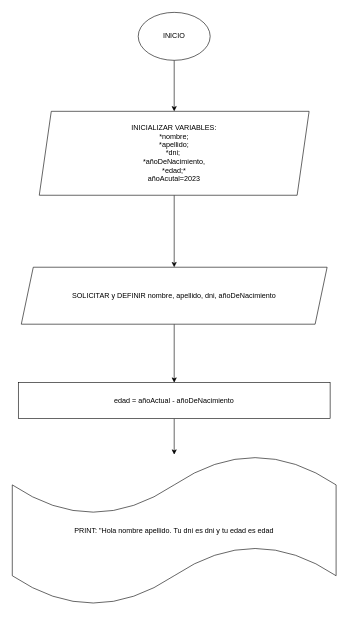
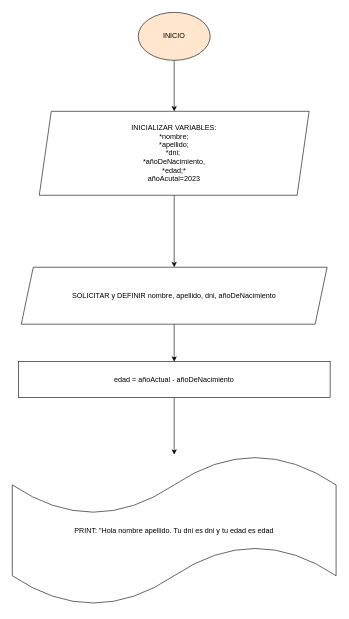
(174, 36) -> (174, 36)
(174, 401) -> (174, 380)
